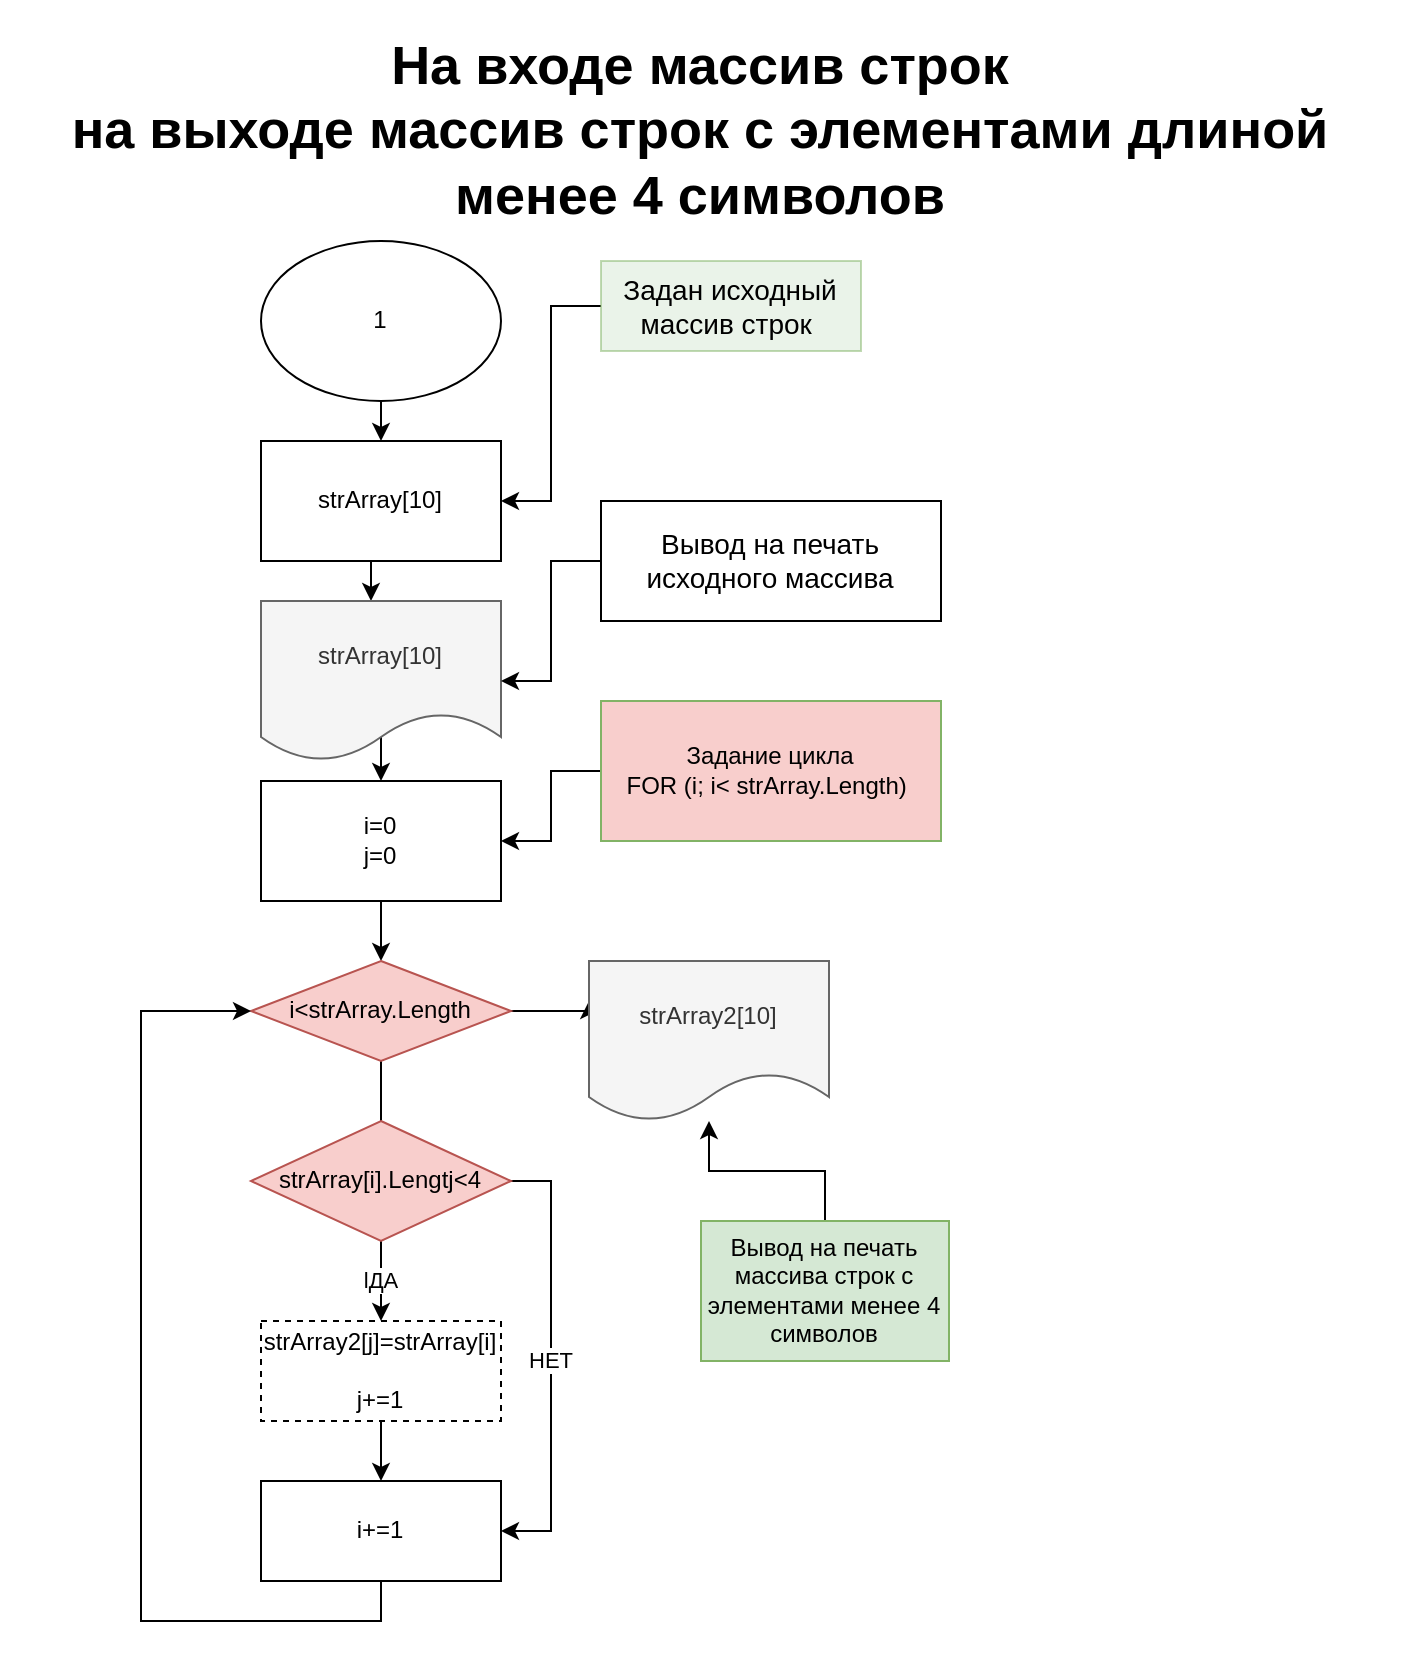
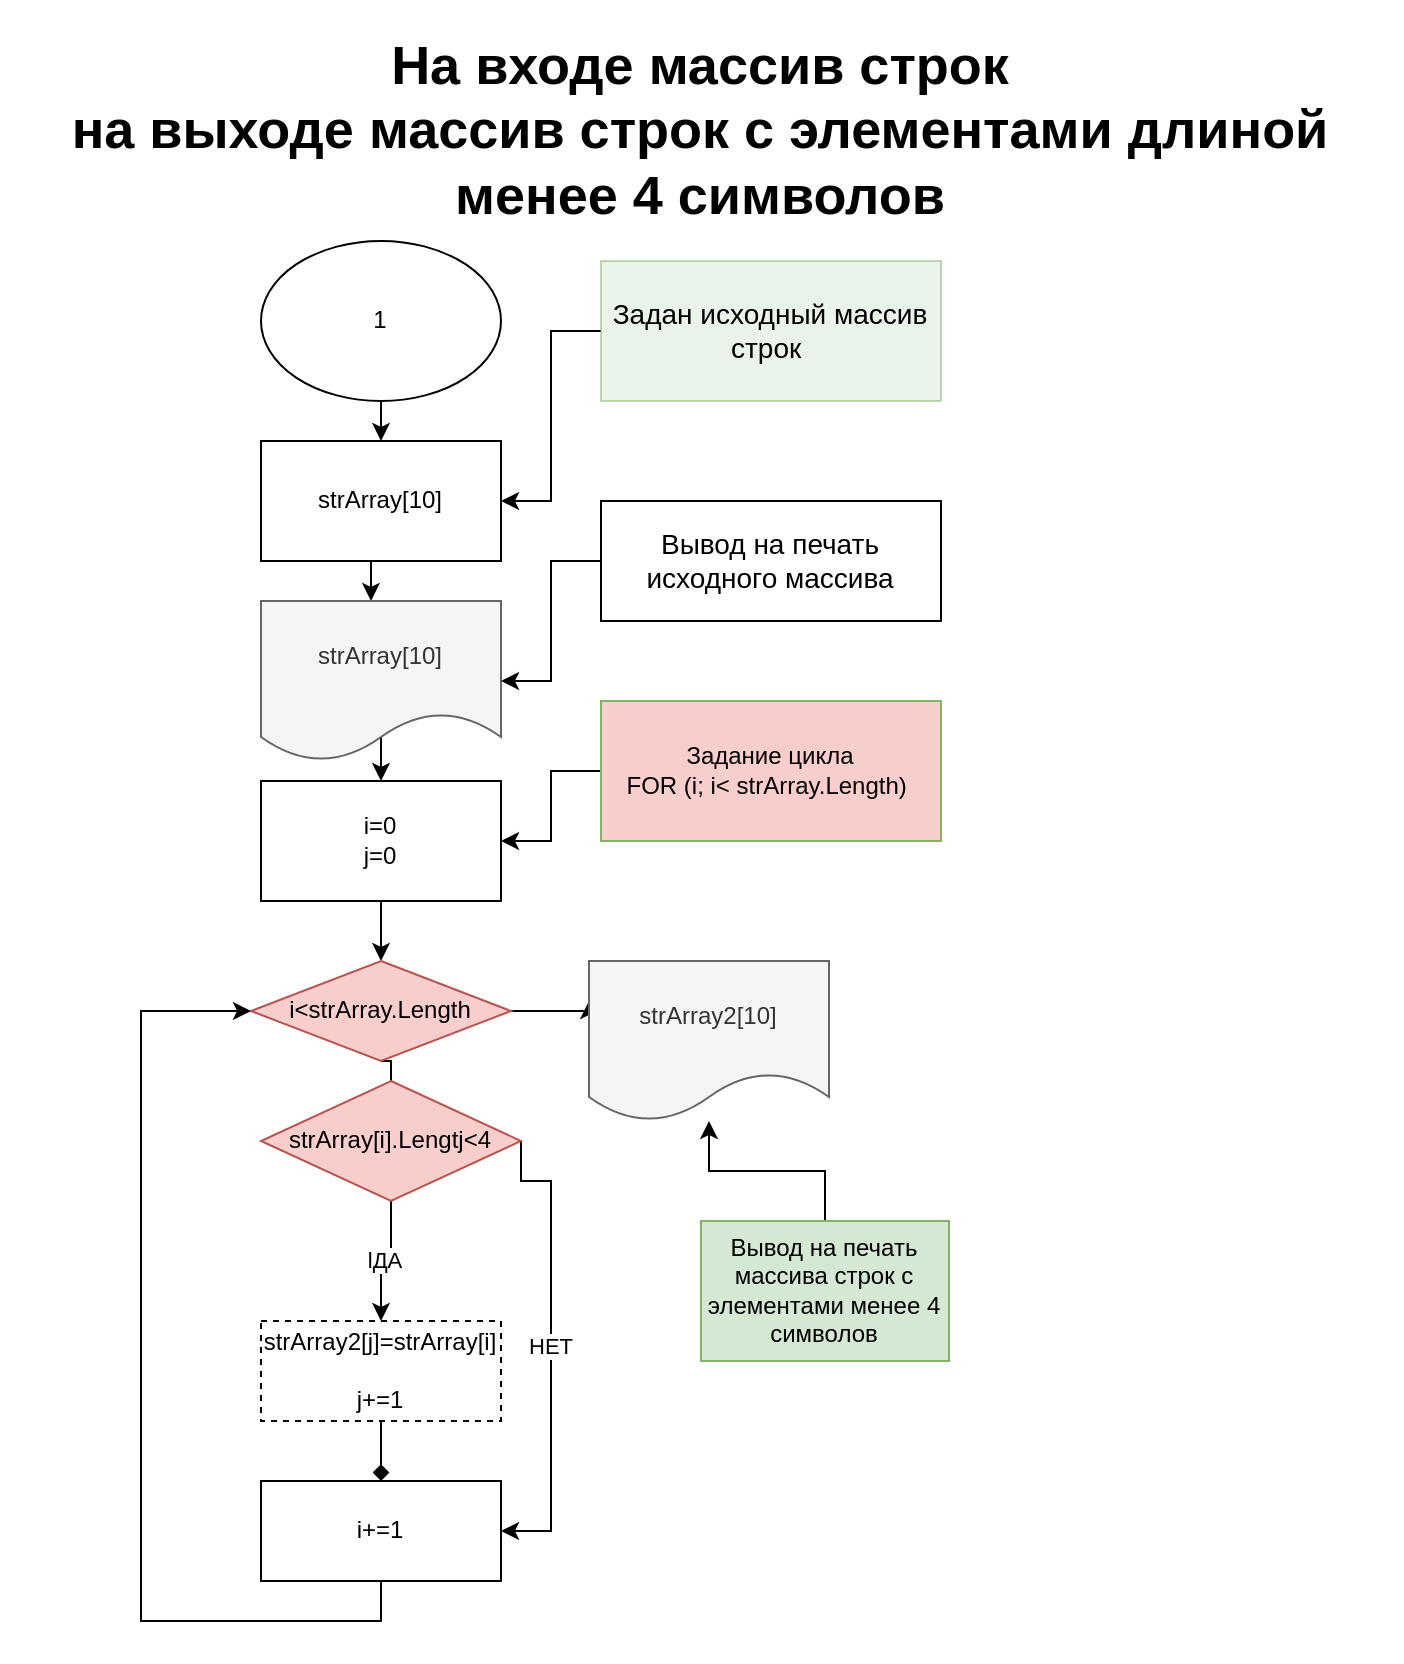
(731, 306) -> (771, 331)
(381, 1181) -> (391, 1141)
(381, 1466) -> (381, 1465)
